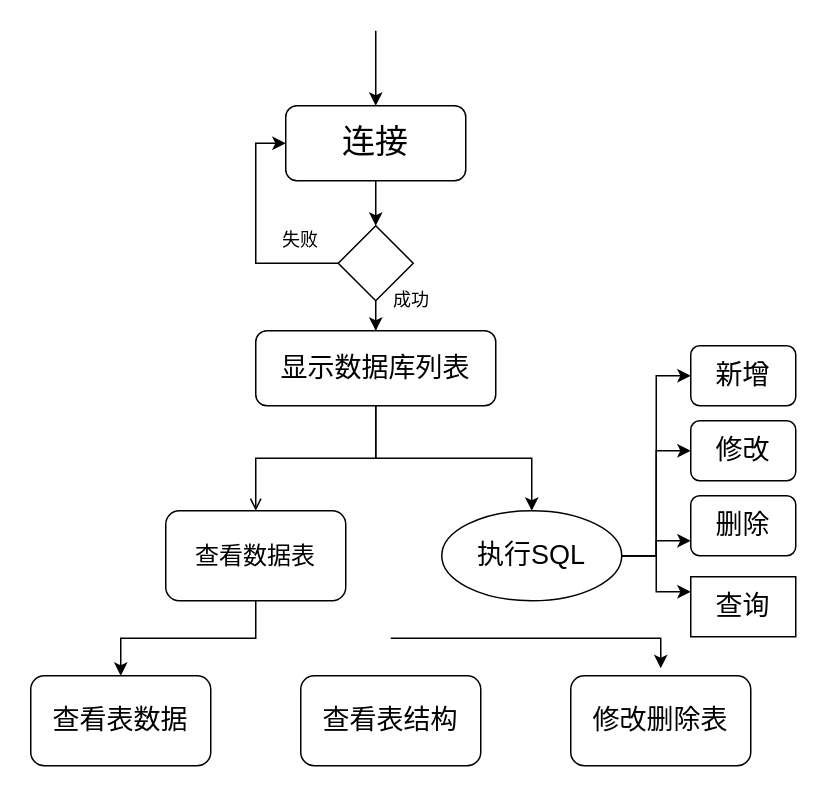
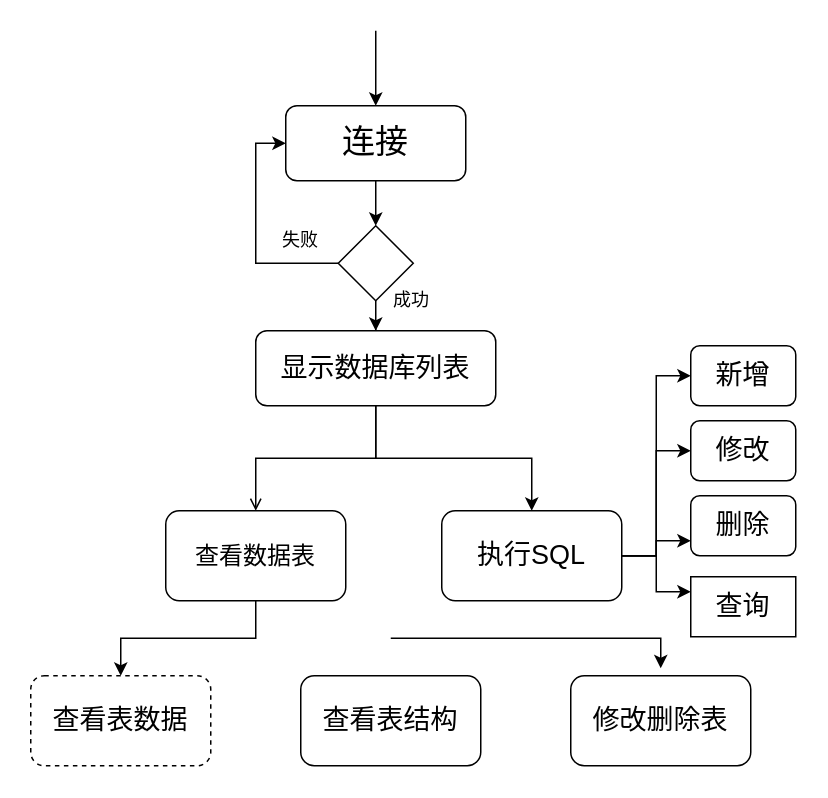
(532, 556) -> (532, 556)
(121, 721) -> (121, 721)
